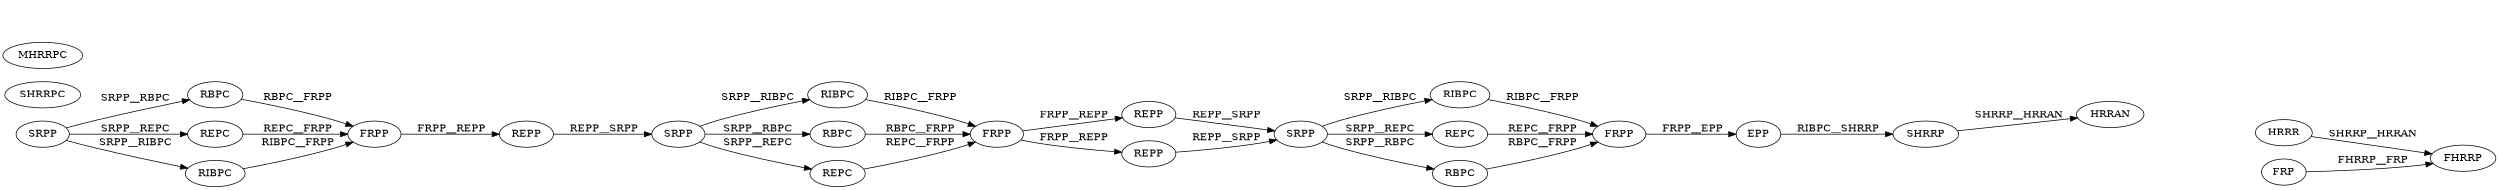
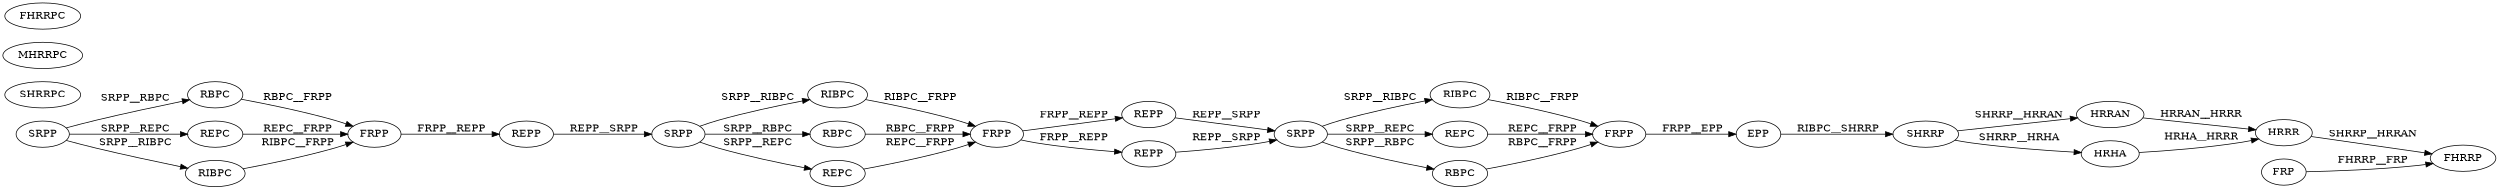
none -> (43, 16)
none -> (2196, 123)
none -> (2110, 154)
